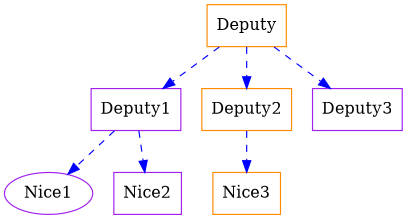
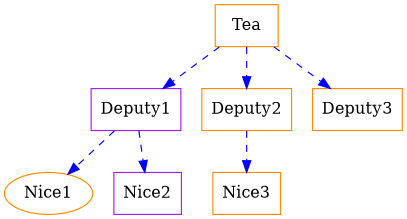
(247, 26) -> (247, 26)
(357, 110) -> (357, 110)
(49, 193) -> (49, 193)
